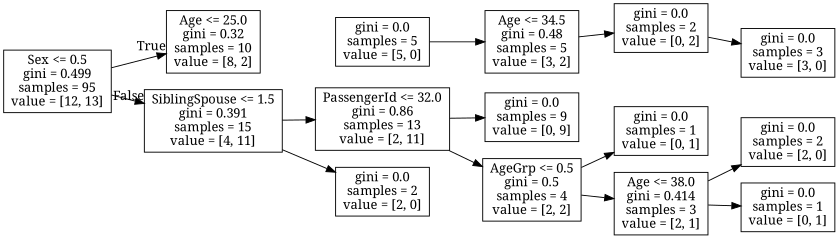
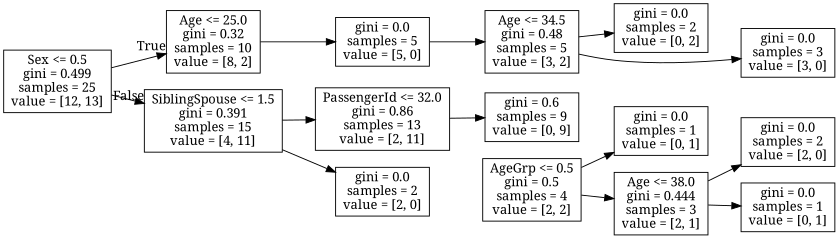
(720, 40) -> (655, 63)
none -> (293, 42)
(57, 81) -> (57, 81)
(532, 117) -> (532, 117)
(462, 157) -> none
(661, 204) -> (661, 204)
